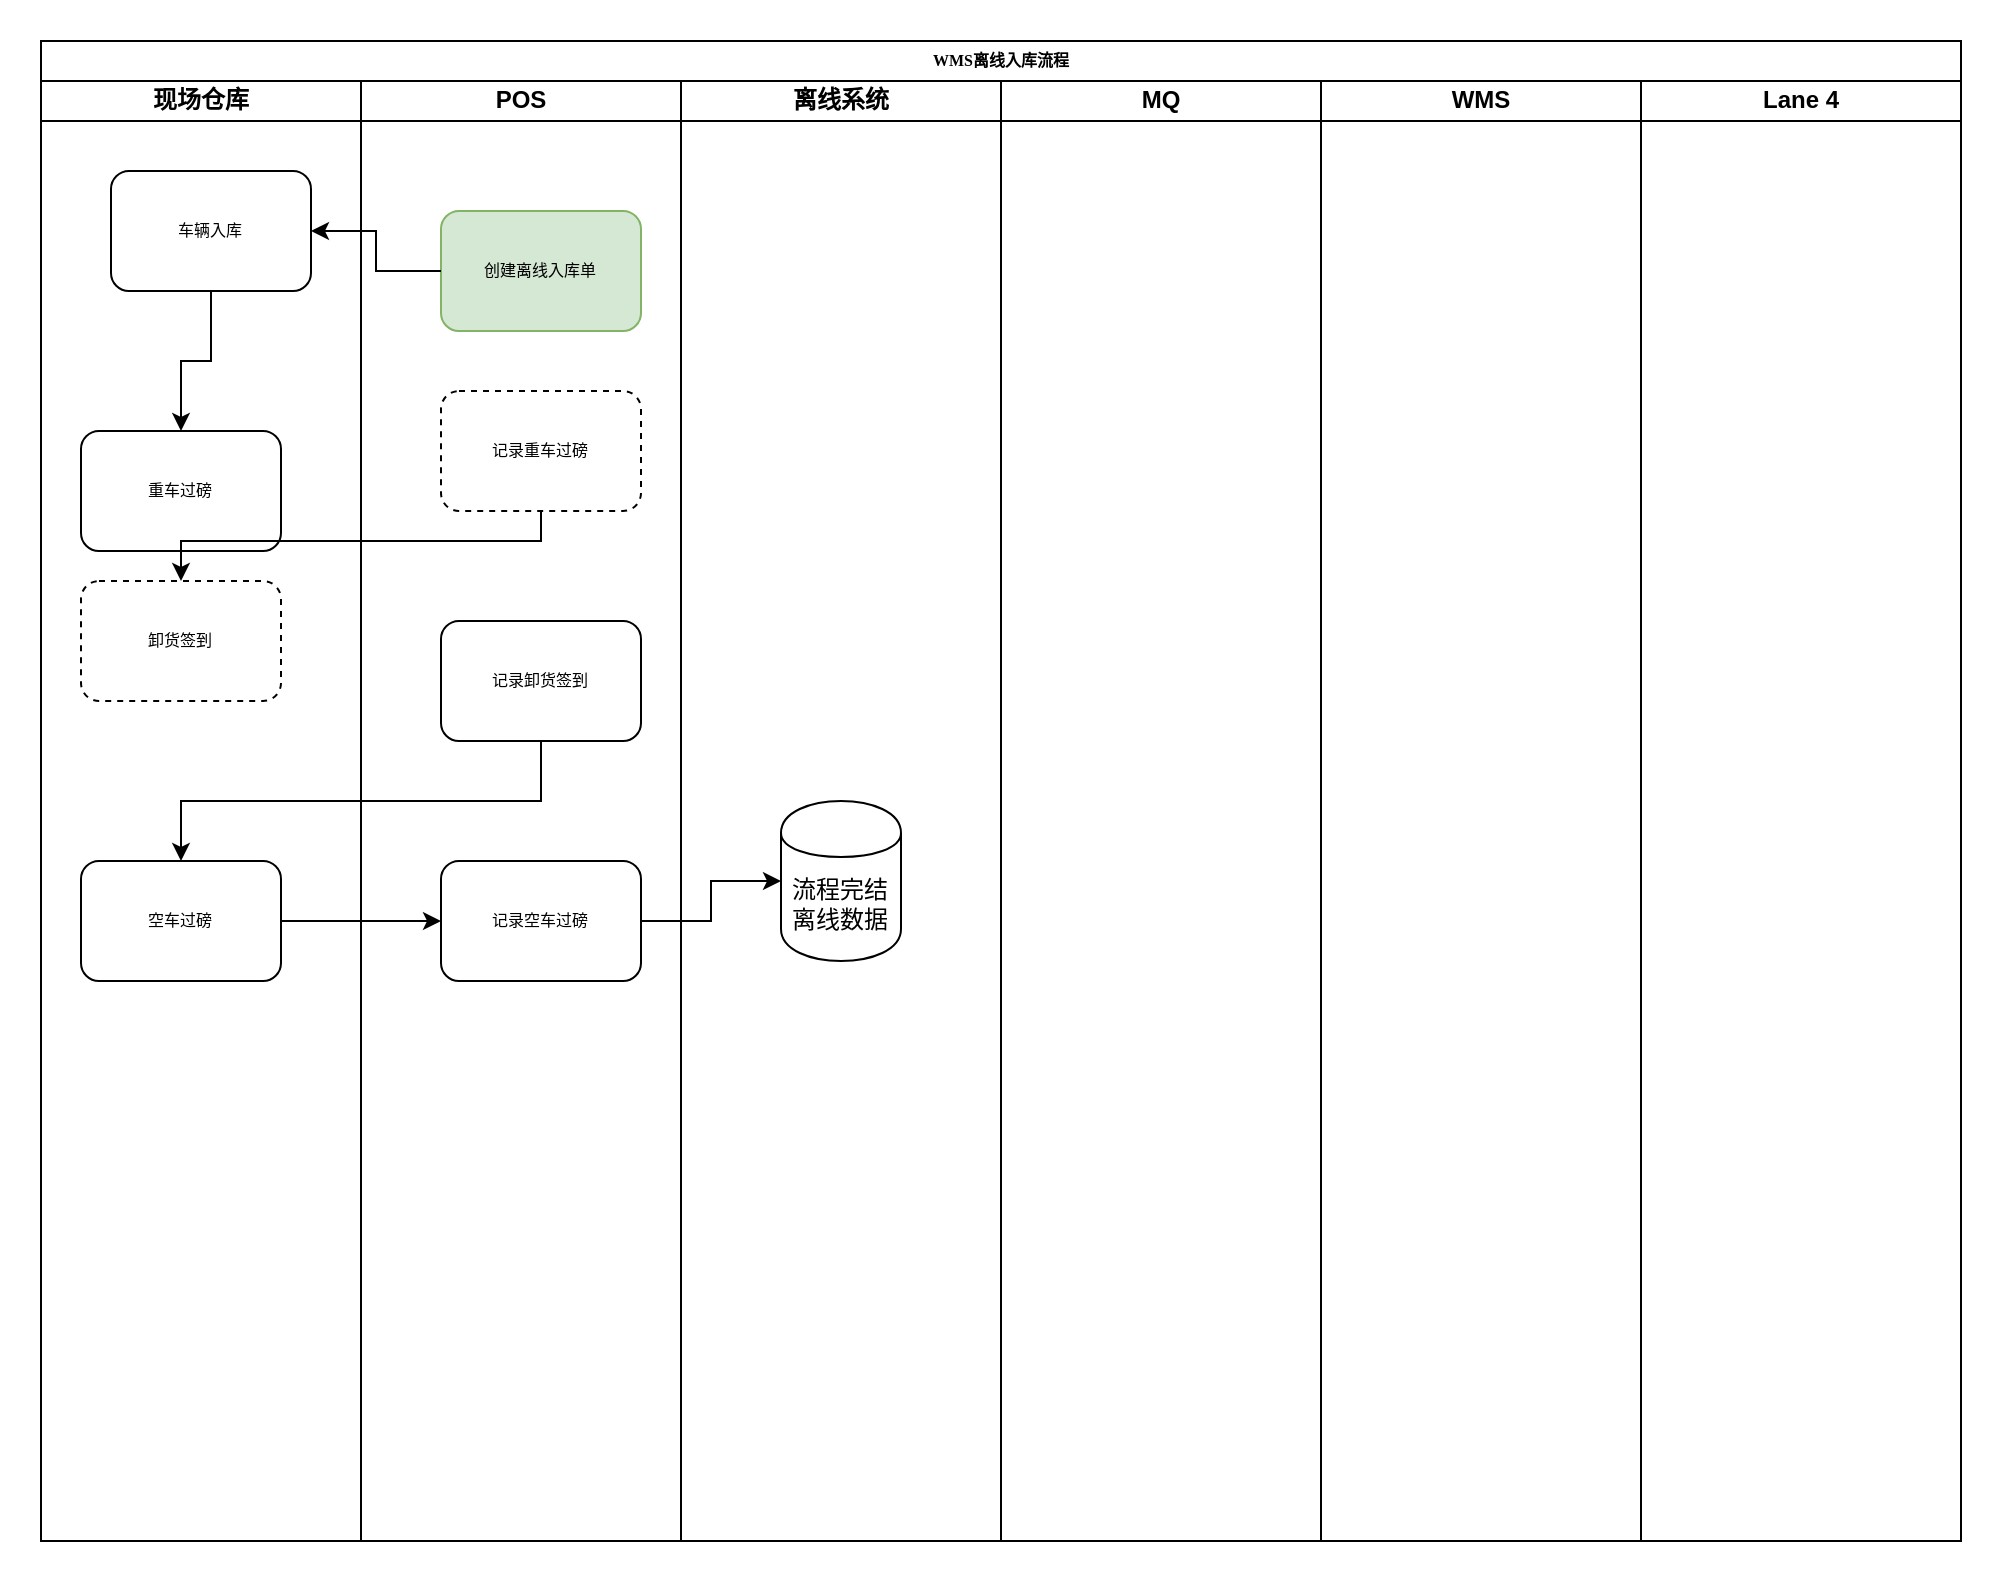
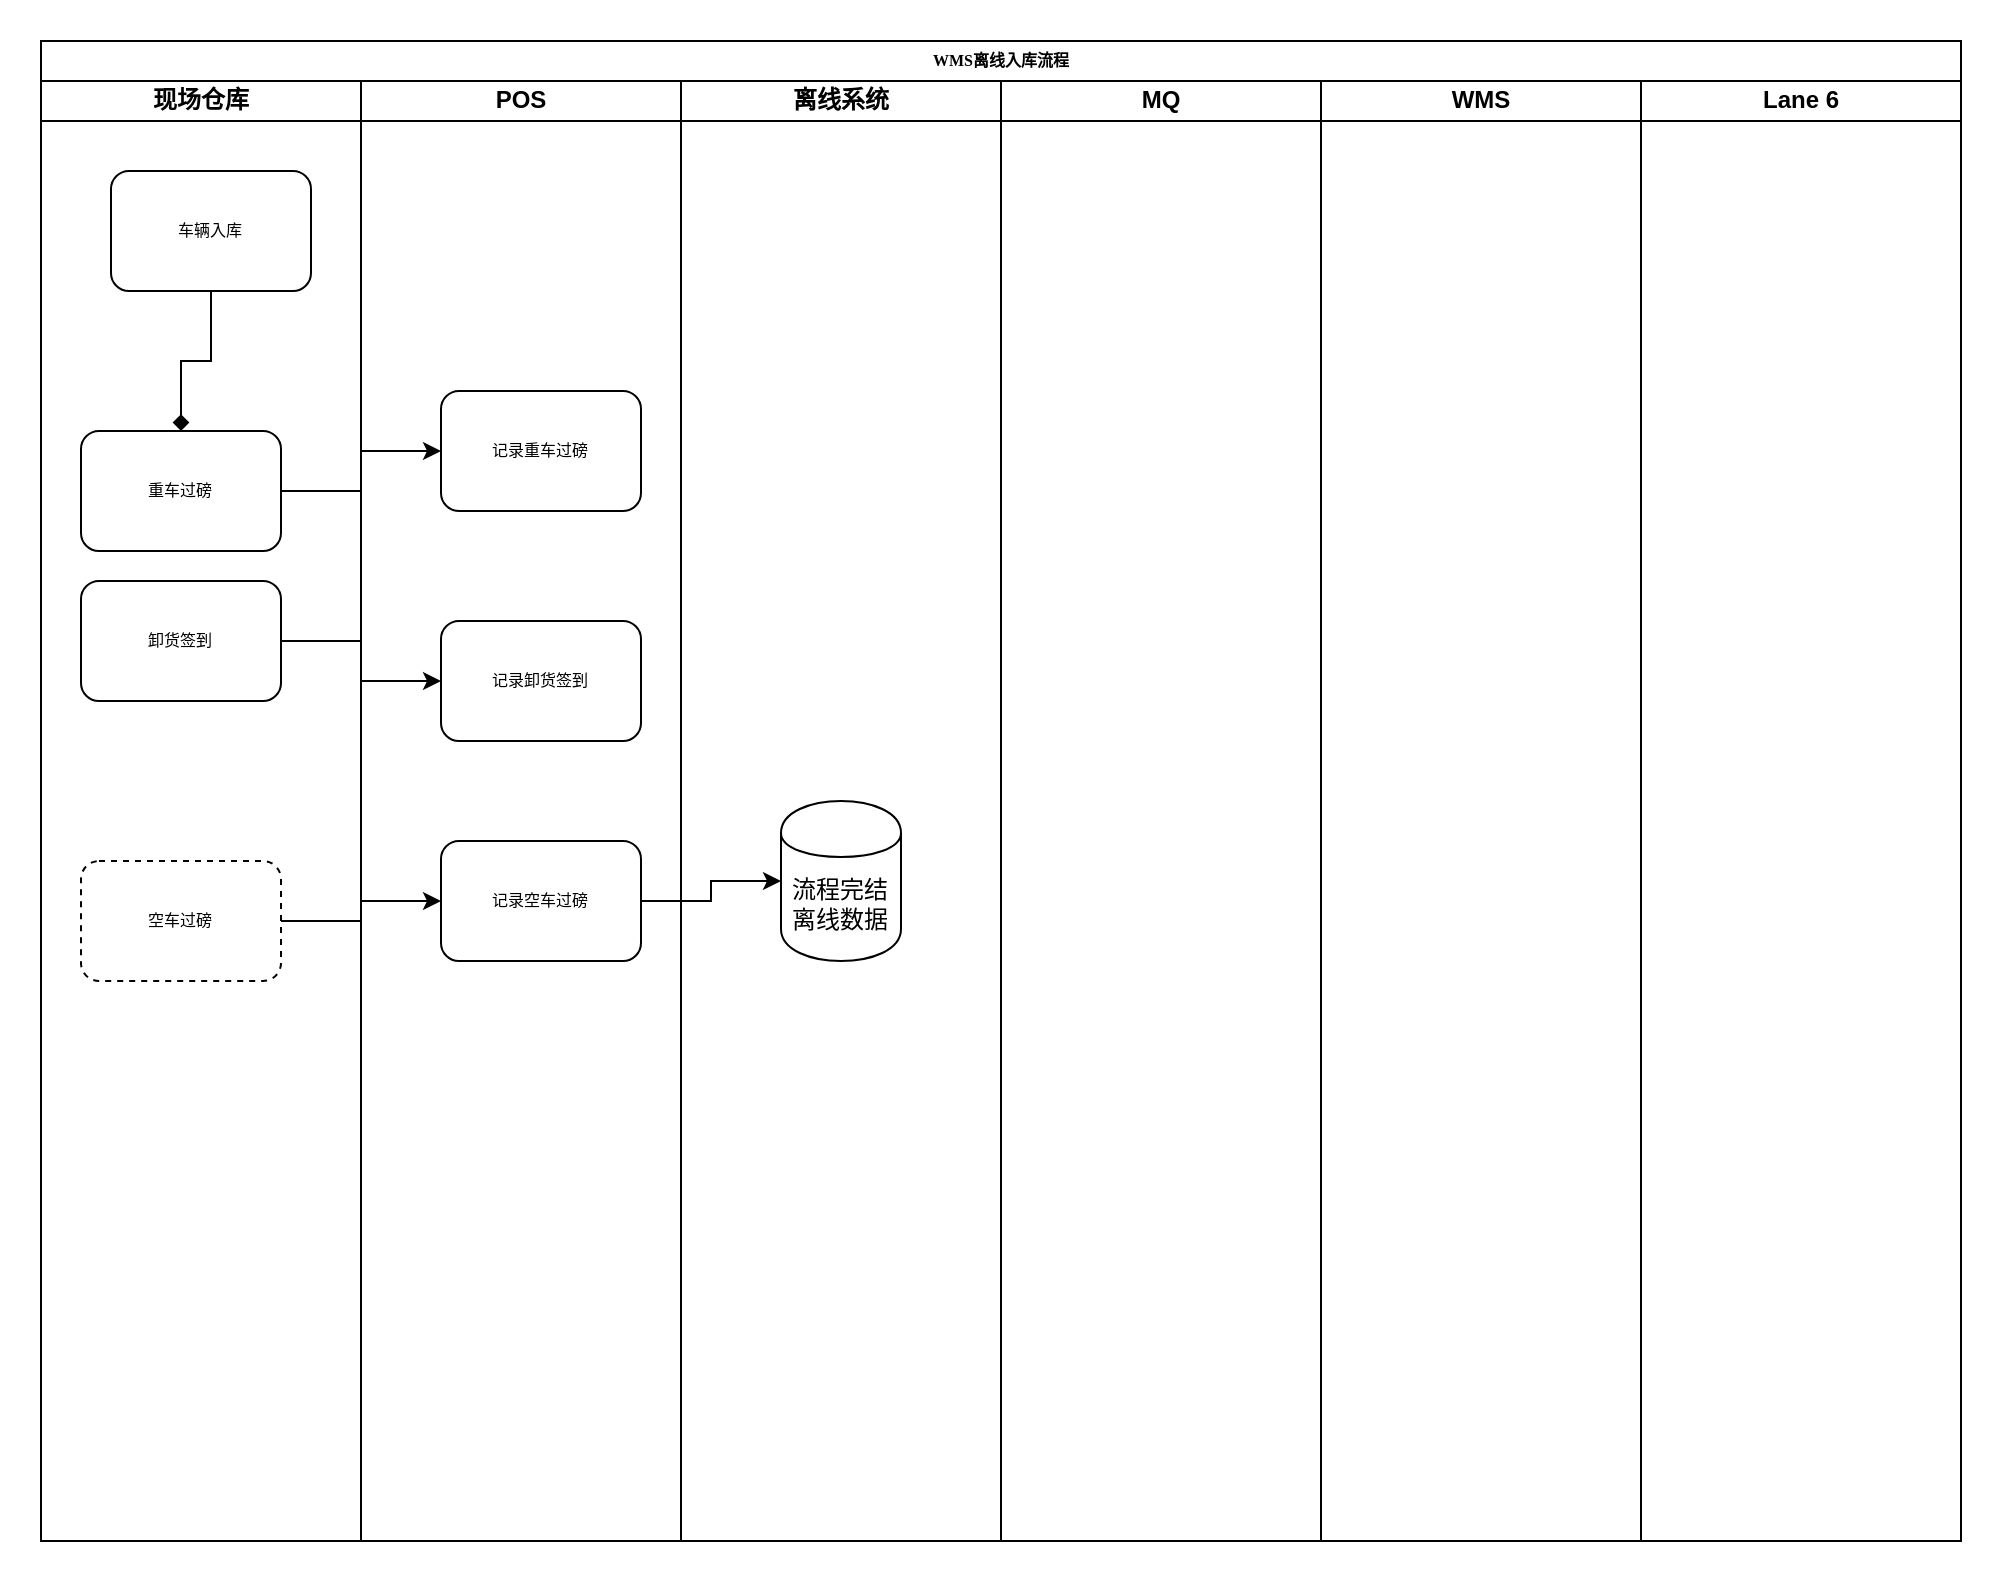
(1802, 101) -> (1802, 101)
(383, 271) -> none
(541, 271) -> none
(181, 416) -> (181, 415)
(541, 451) -> (541, 451)
none -> (319, 491)
(468, 541) -> none
(181, 641) -> (181, 641)
none -> (319, 641)
(483, 801) -> none
(181, 921) -> (181, 921)
(541, 921) -> (541, 901)
